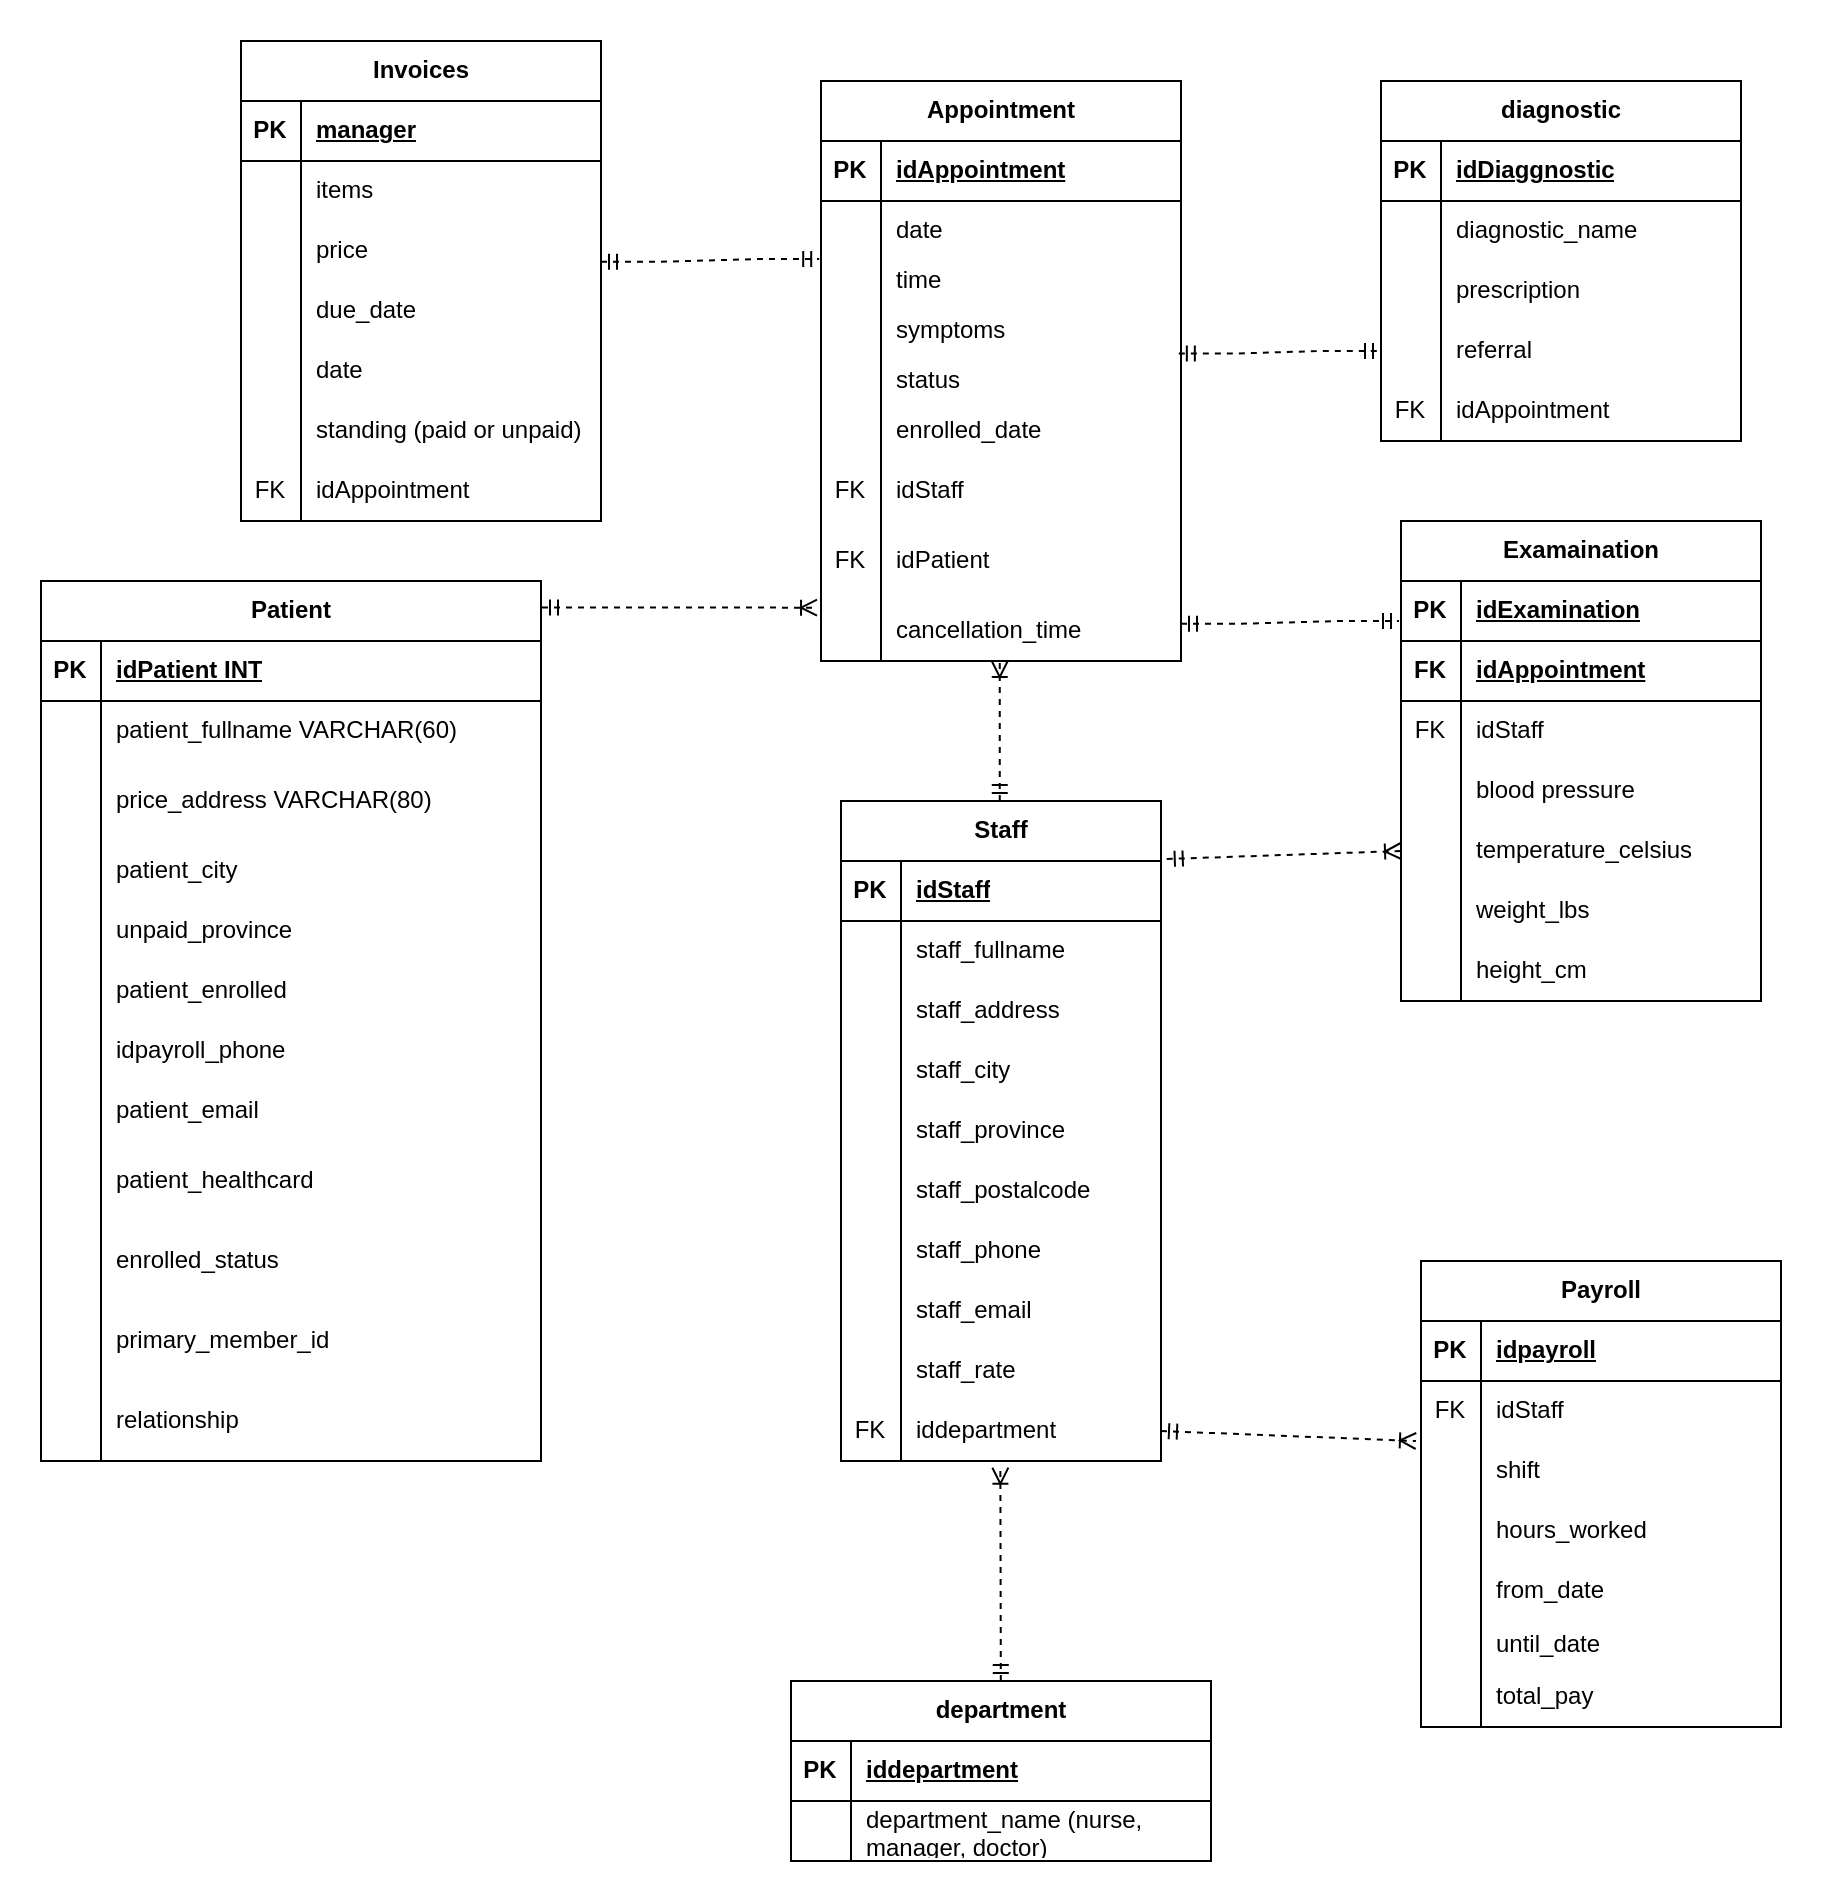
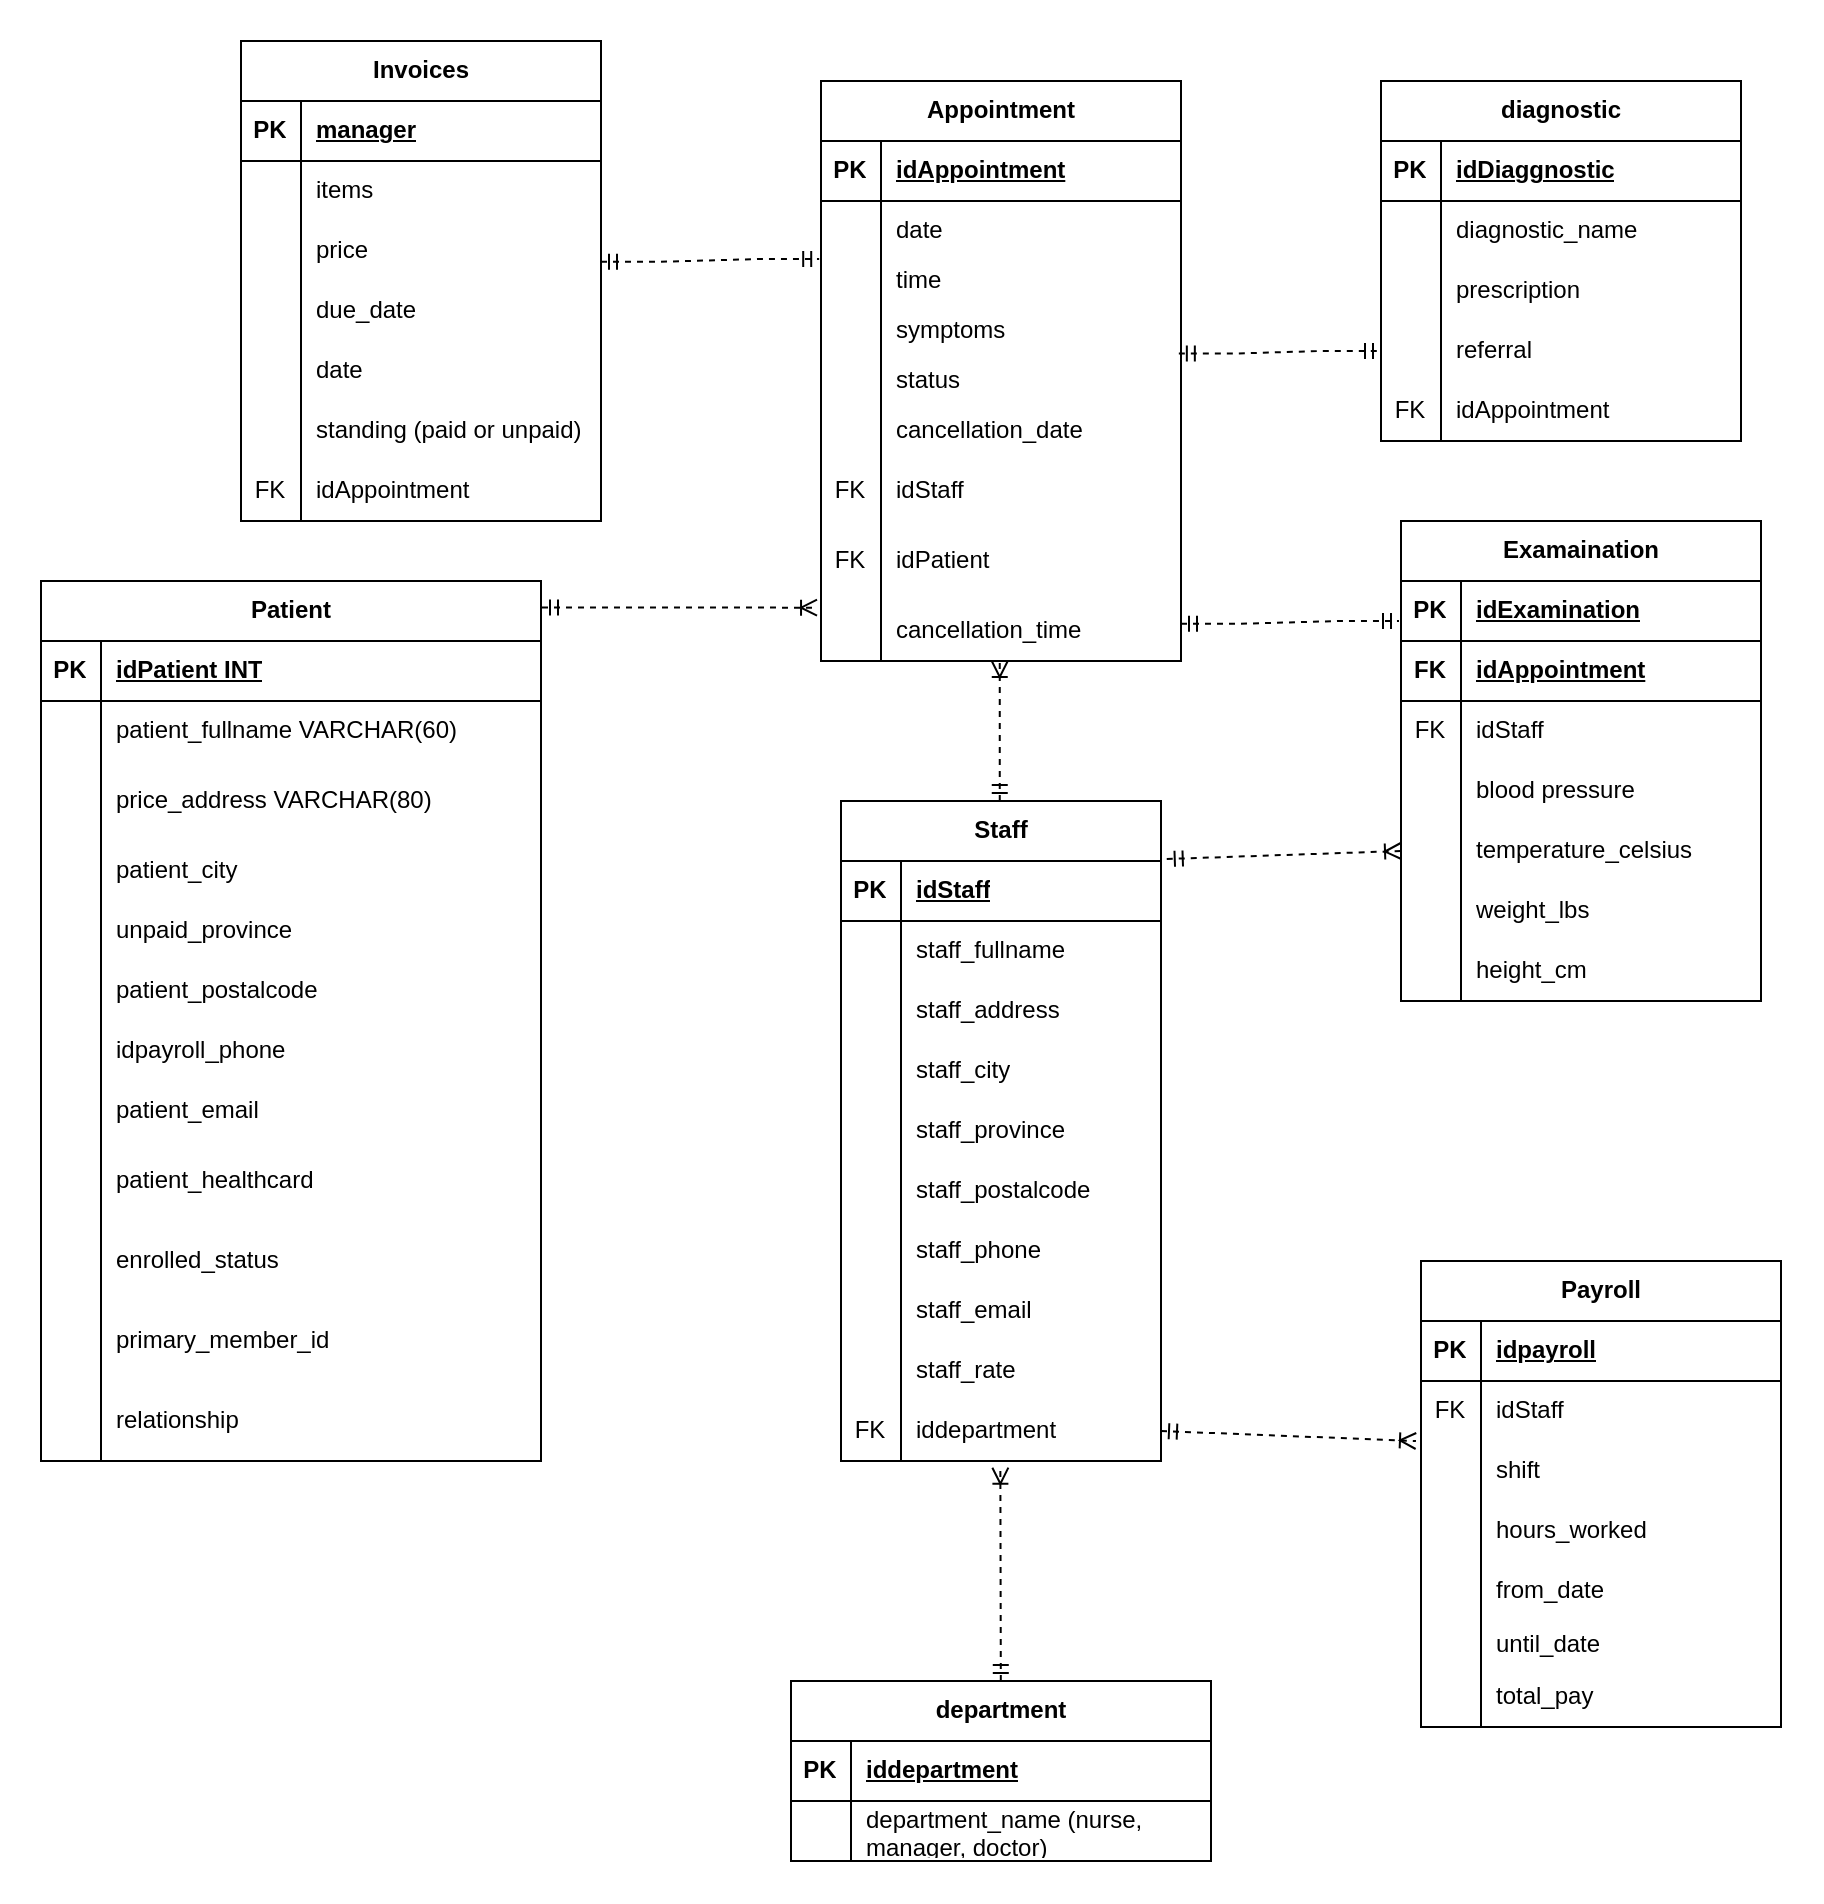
(978, 431) -> (1002, 431)
(215, 991) -> (232, 991)
